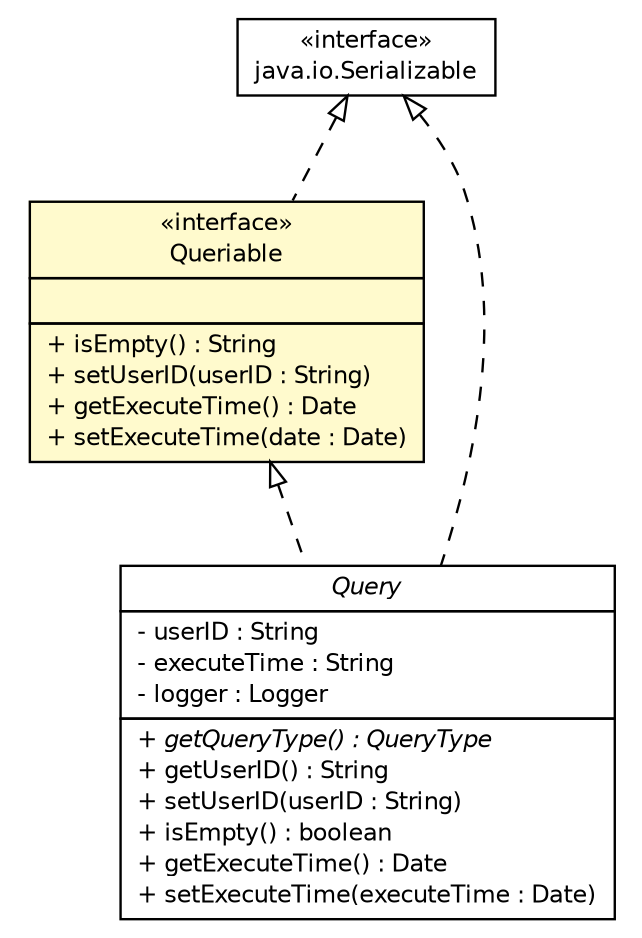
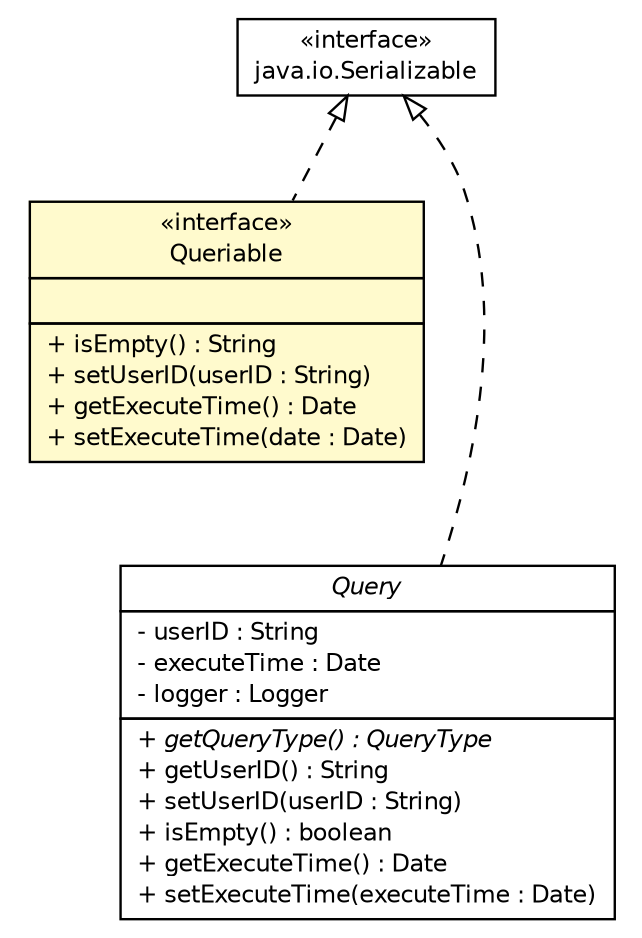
(292, 525) -> none
(266, 664) -> (260, 664)
